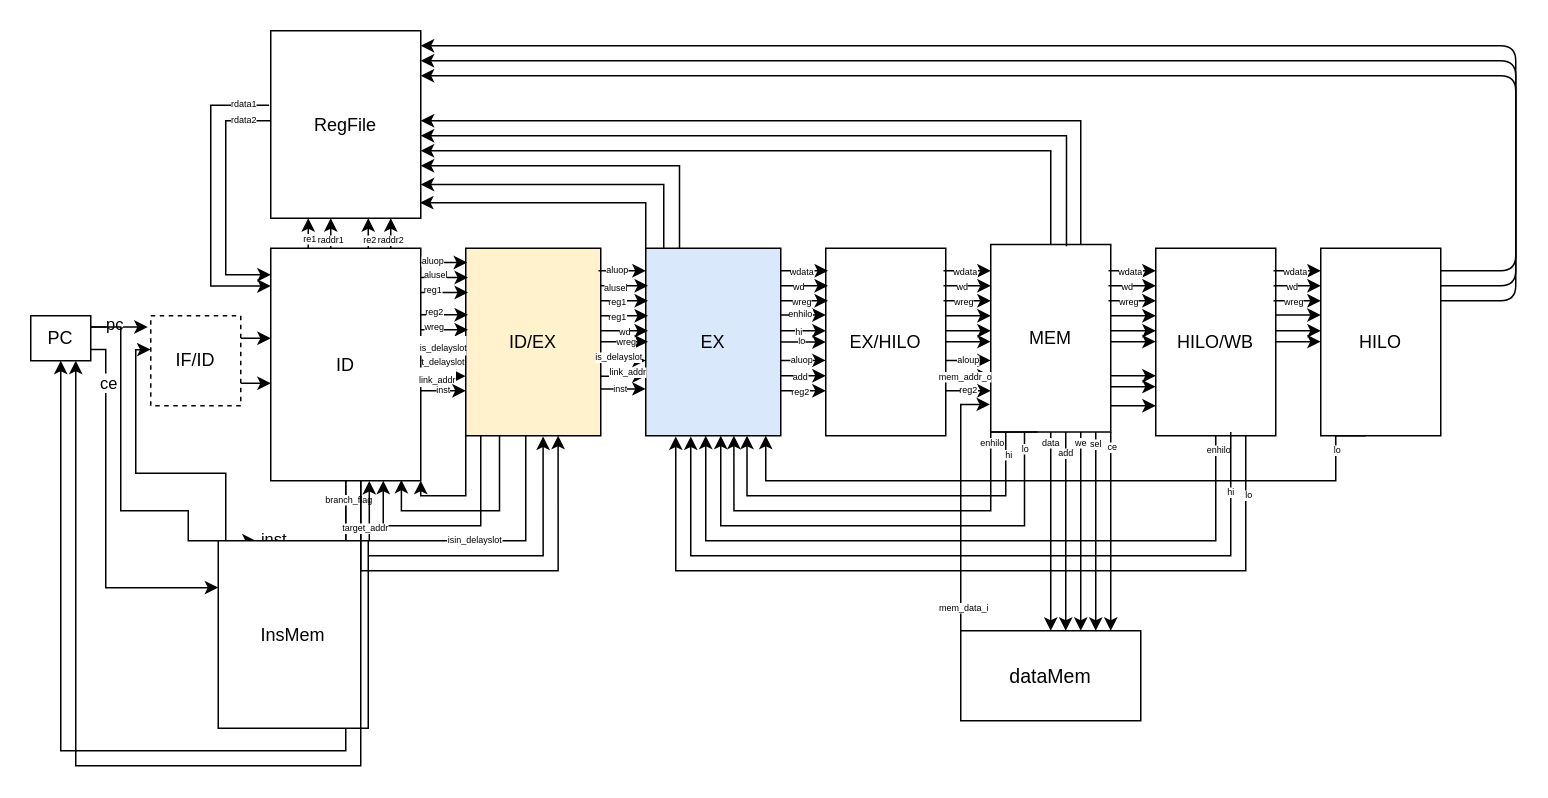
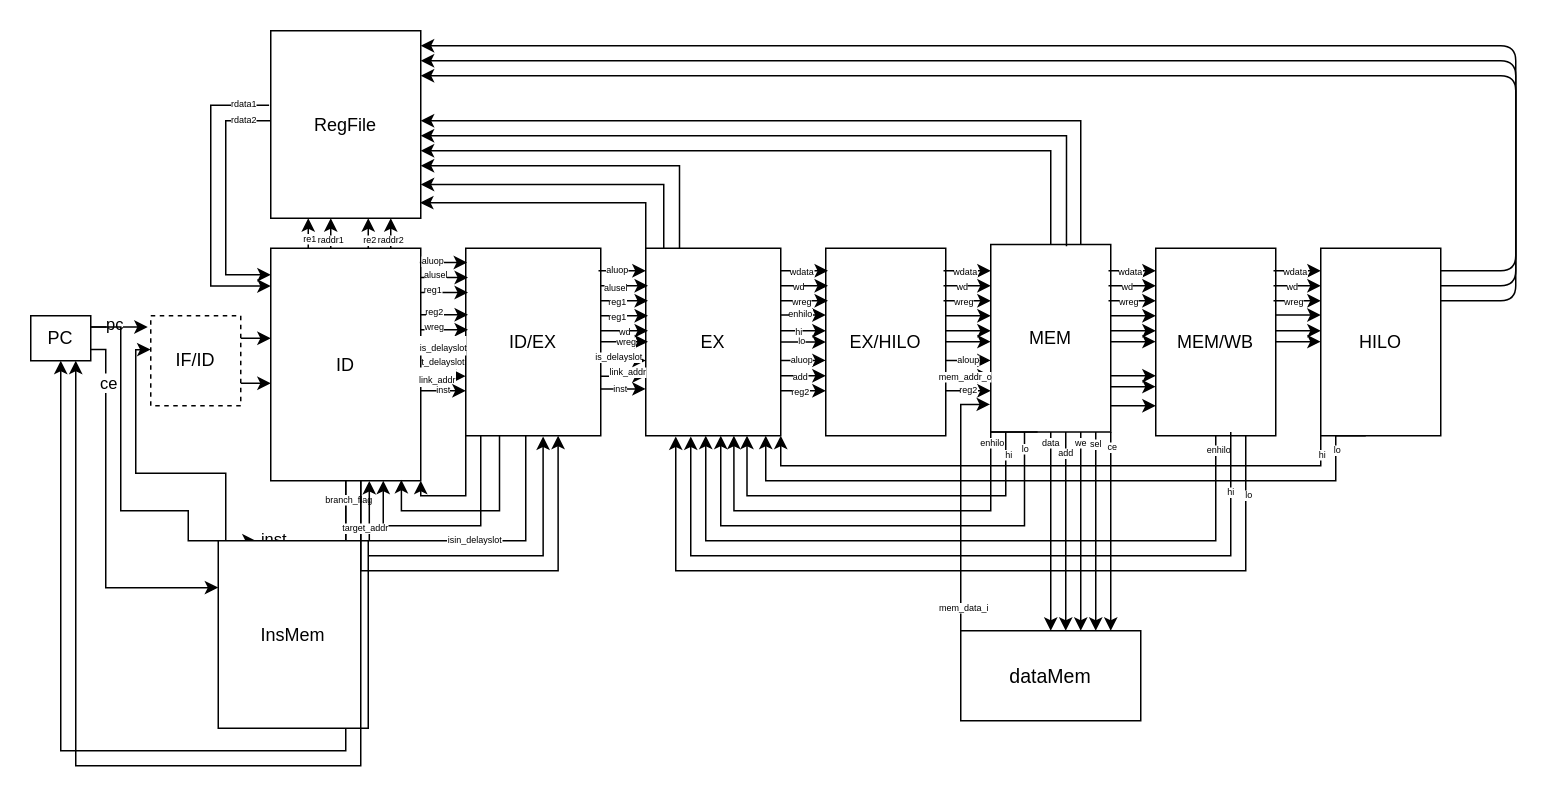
(533, 342) -> (533, 342)
(713, 342) -> (713, 342)
(1216, 343) -> (1216, 343)
none -> (1056, 466)
